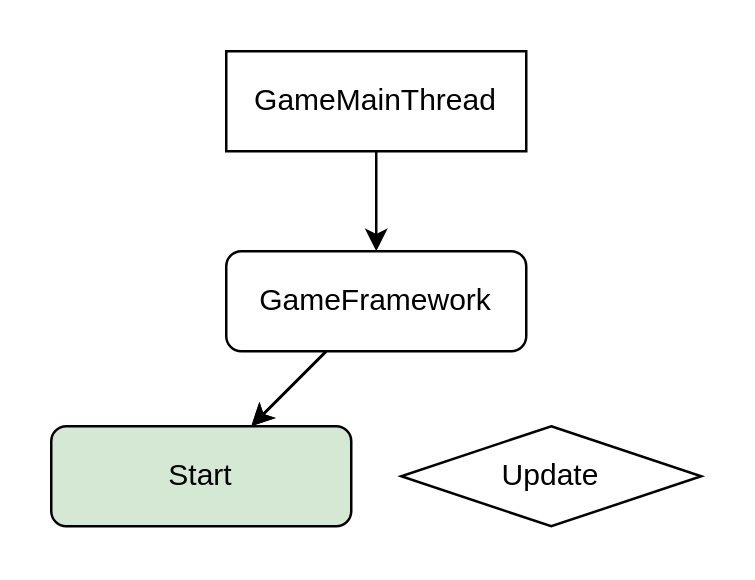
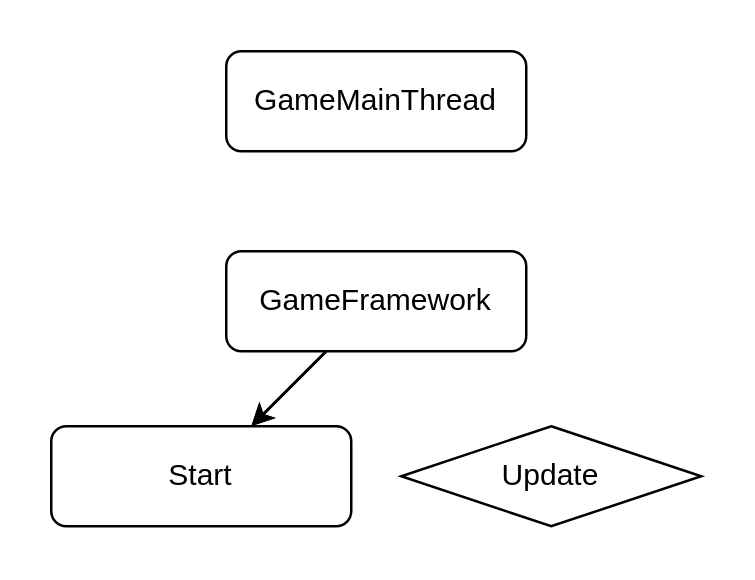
(376, 101) -> (376, 101)
(376, 193) -> none
(201, 476) -> (201, 476)
